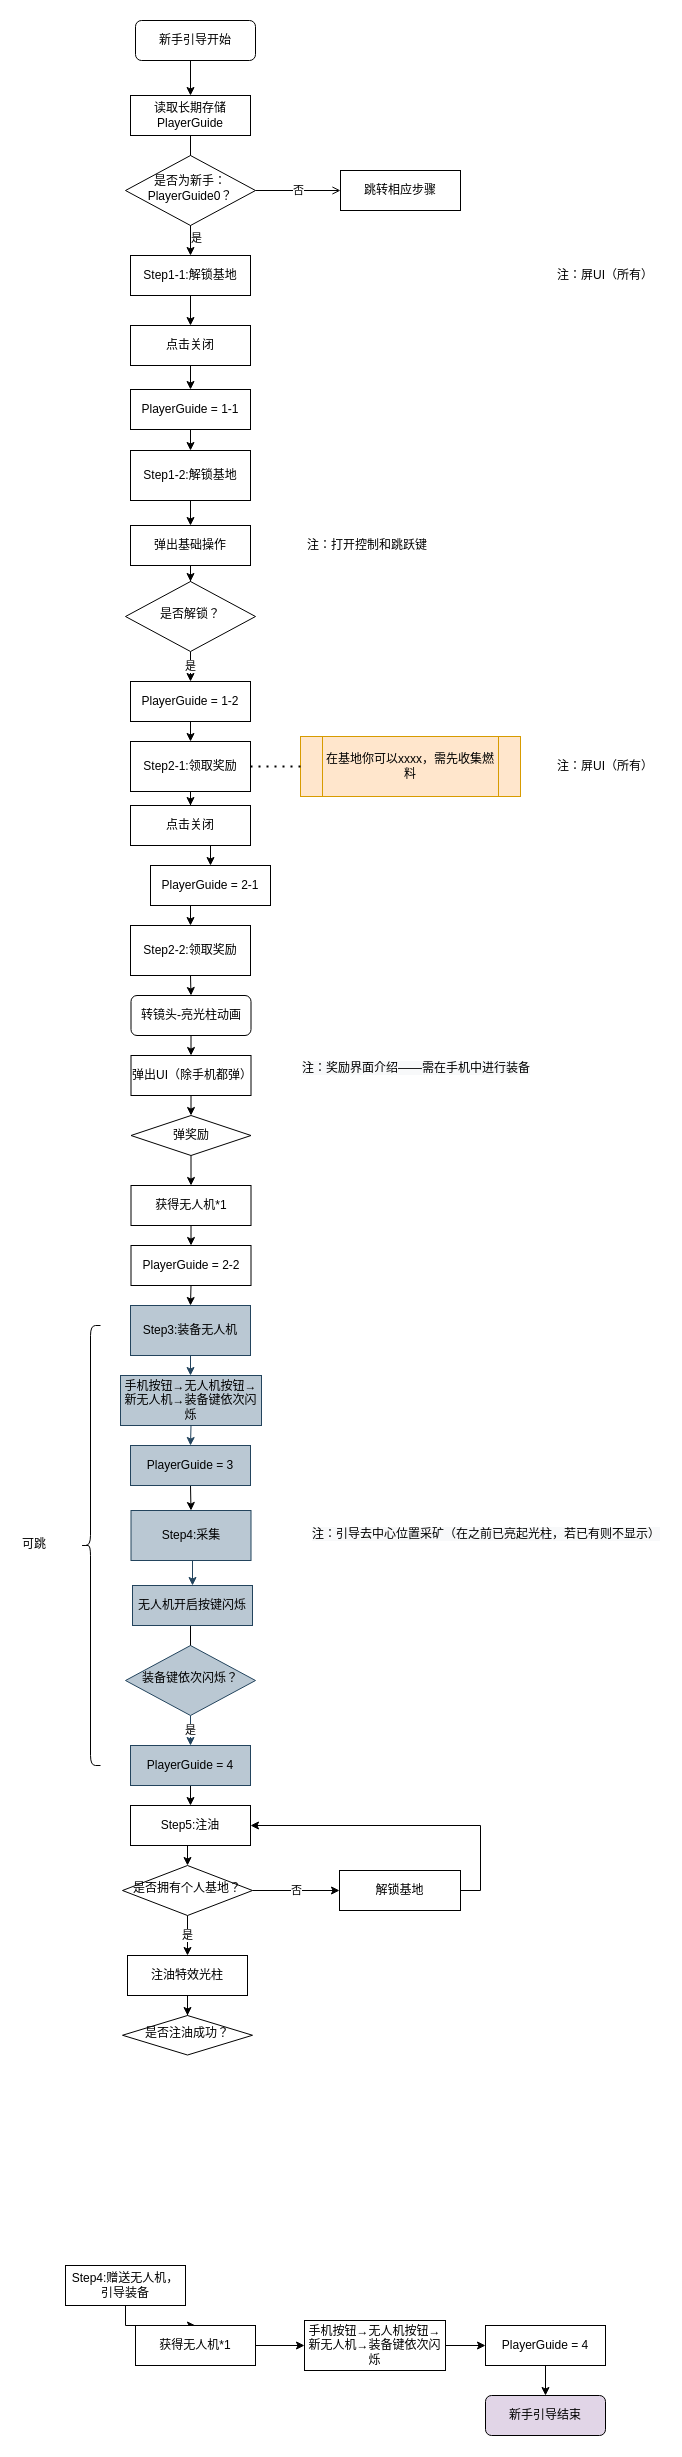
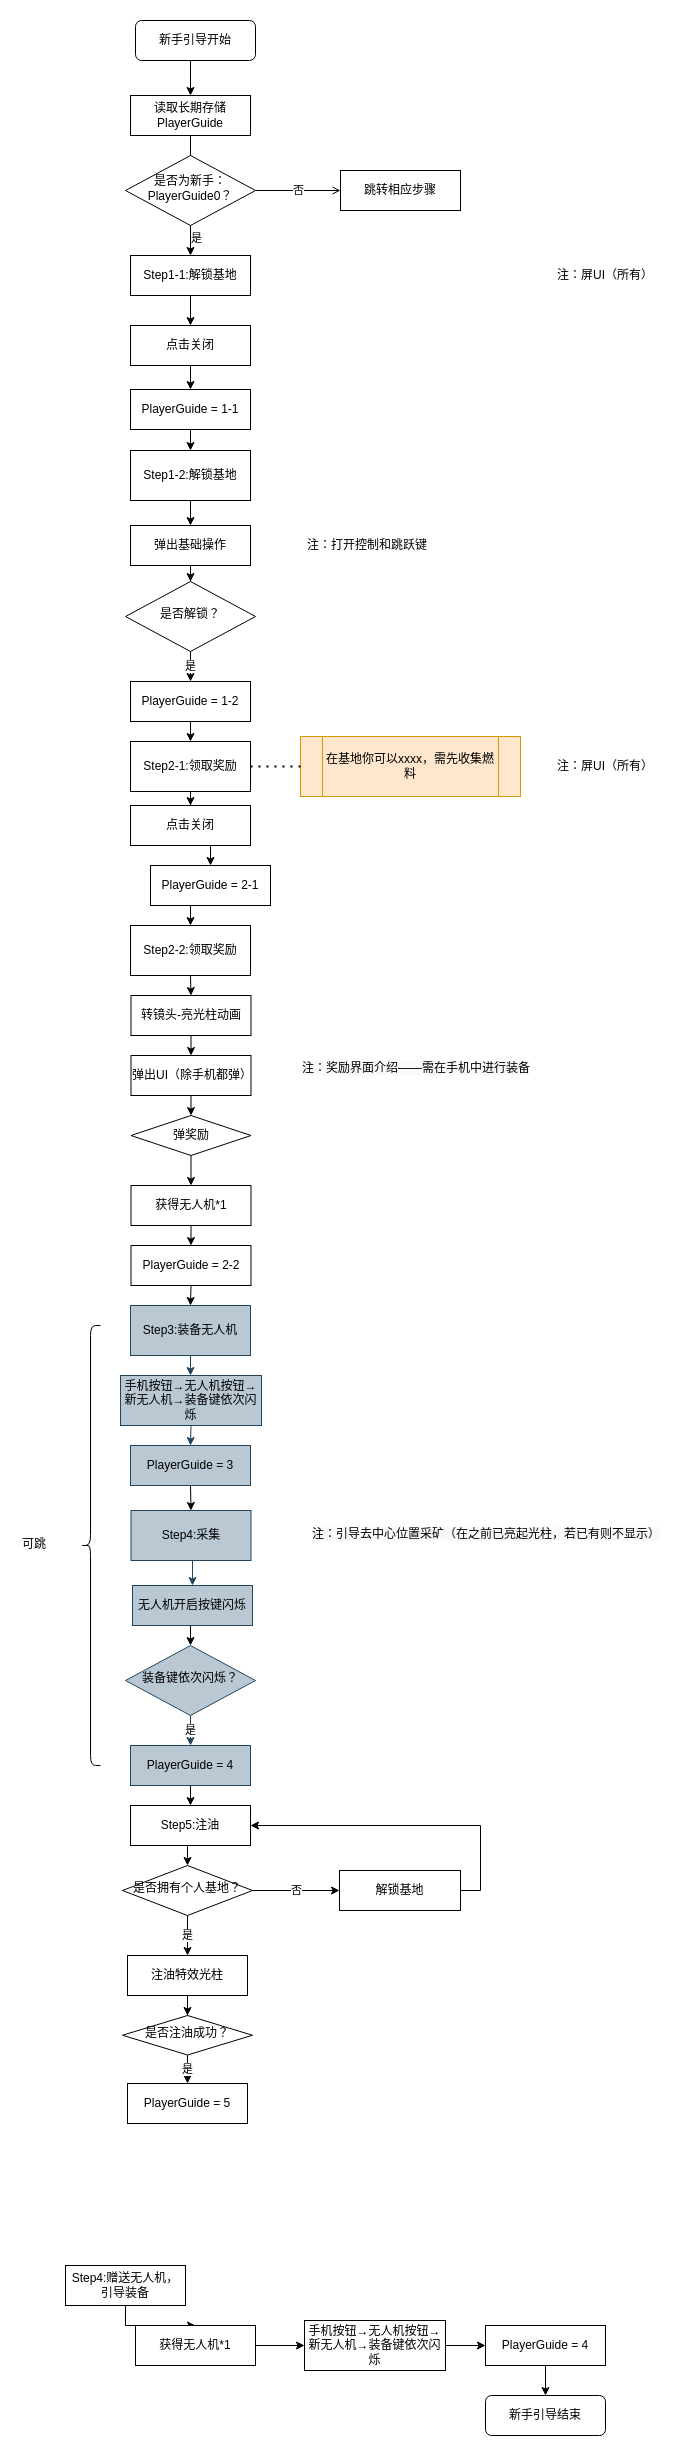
(191, 1016) -> (191, 1016)
(191, 1640) -> (191, 1637)
none -> (188, 2073)
none -> (188, 2104)
(546, 2416) -> (546, 2416)
